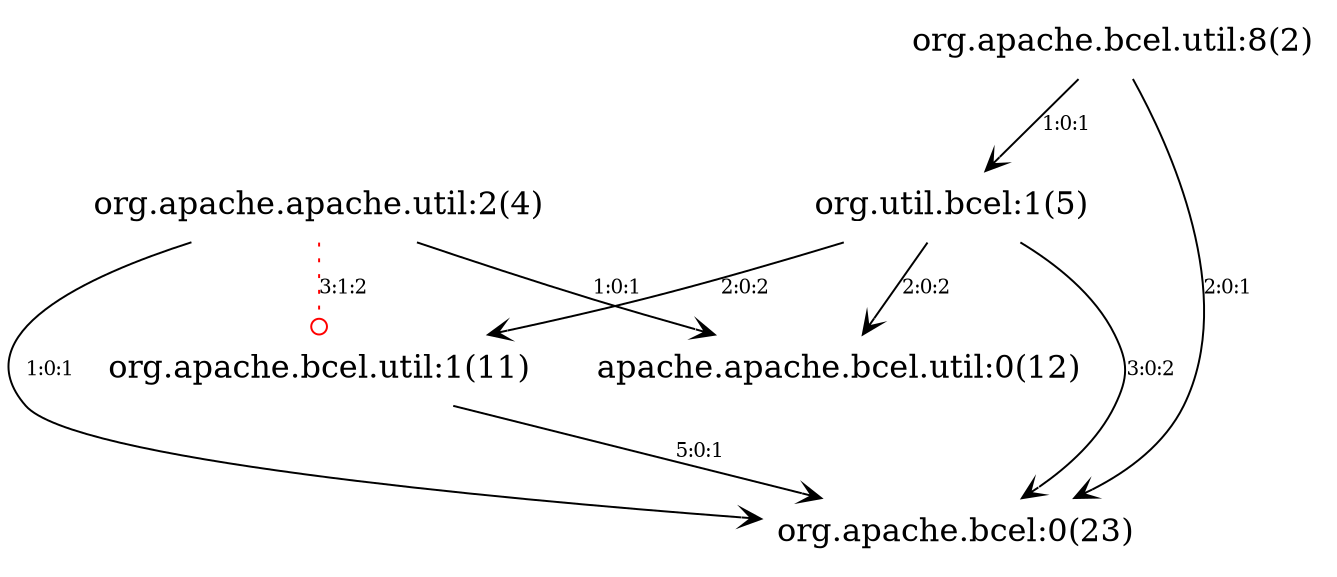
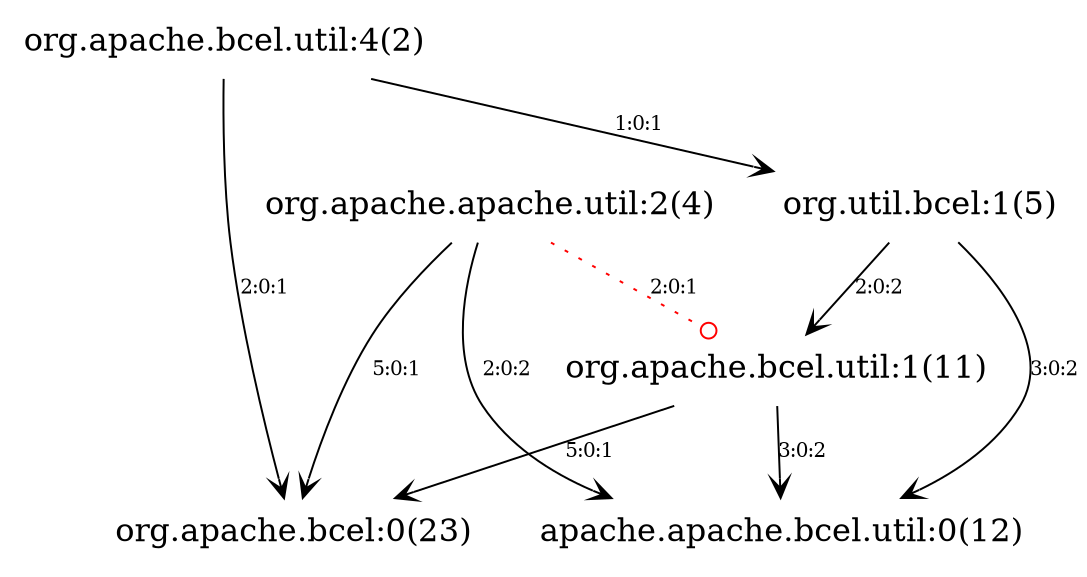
(1113, 43) -> (225, 43)
(344, 289) -> (675, 289)
(617, 289) -> (507, 370)
(927, 289) -> (1055, 370)
(1124, 360) -> none
(50, 370) -> (397, 370)
none -> (779, 442)
